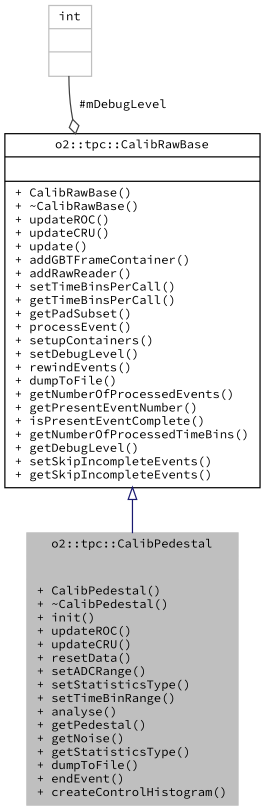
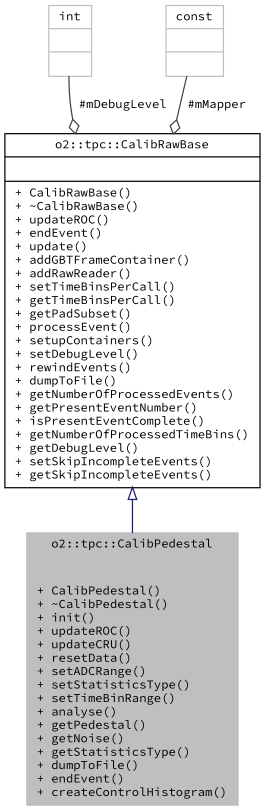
none -> (195, 41)
(63, 233) -> (59, 233)
